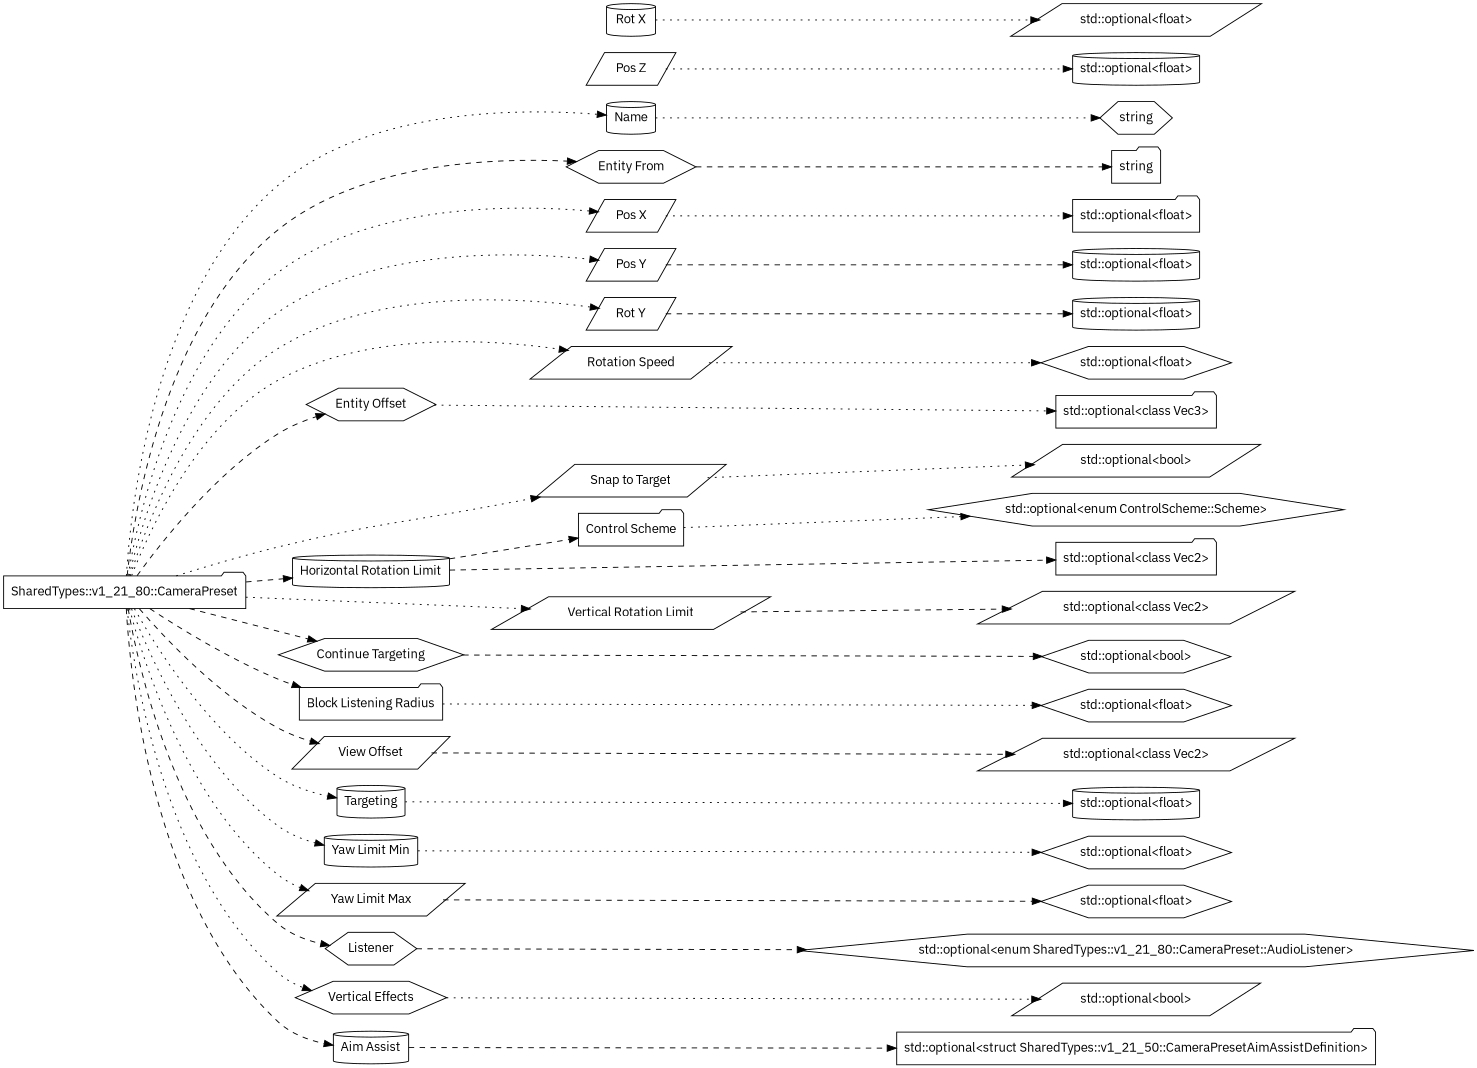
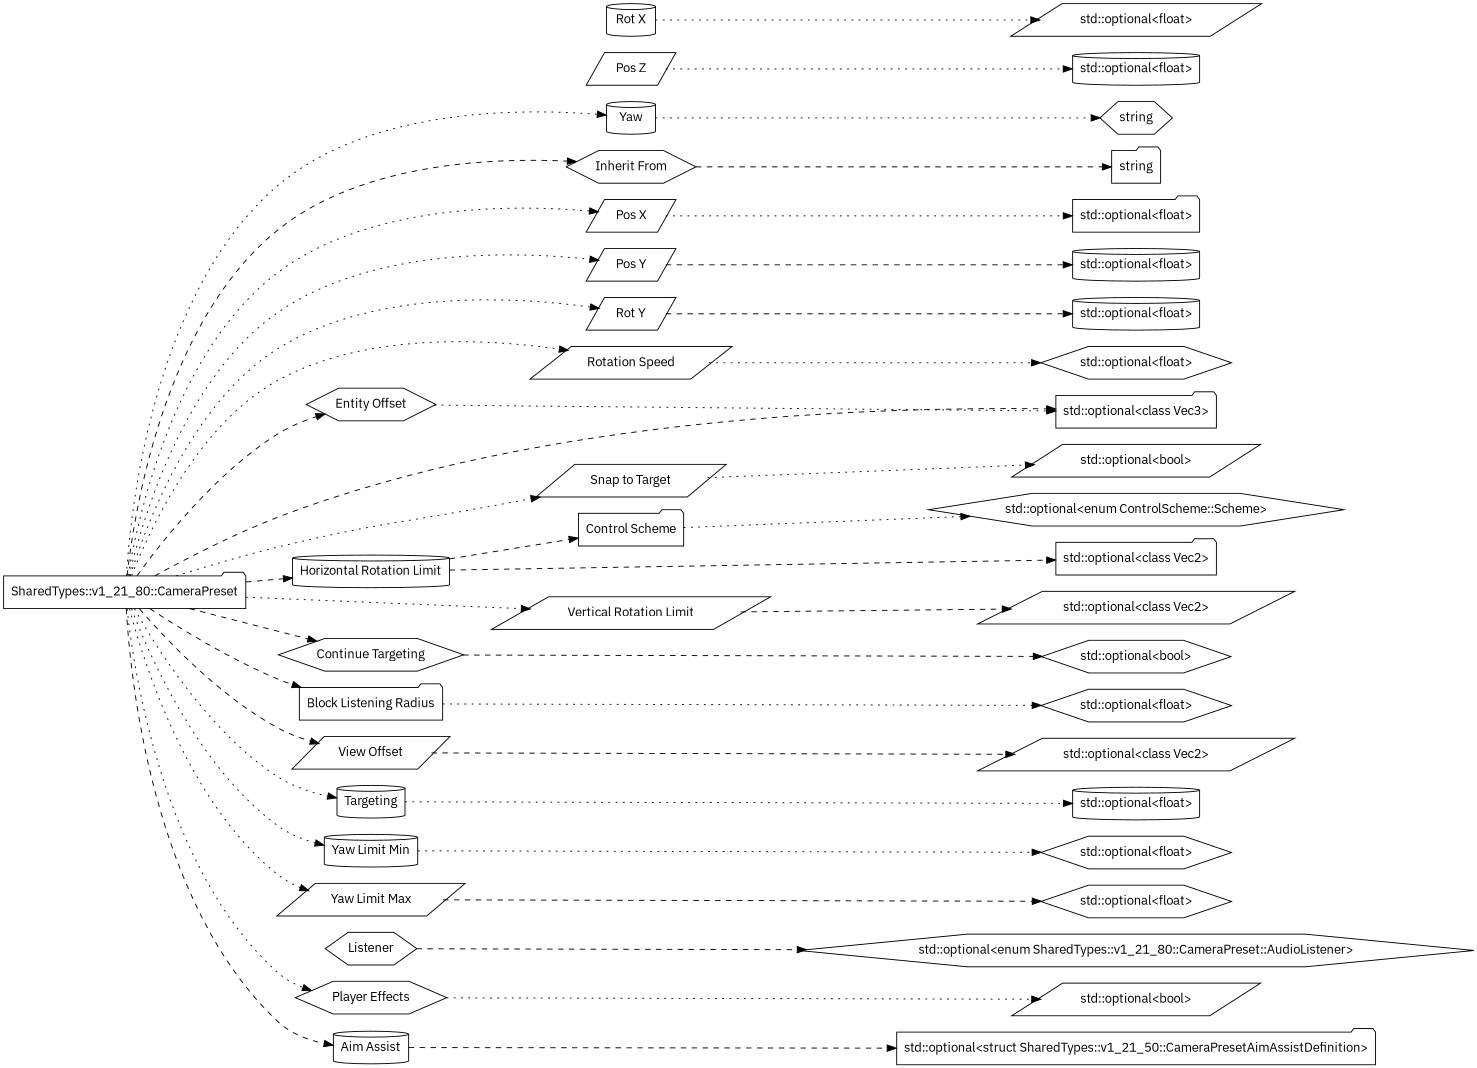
(631, 118) -> (631, 118)
(631, 167) -> (631, 167)
(188, 800) -> (589, 439)
(371, 998) -> (371, 998)
